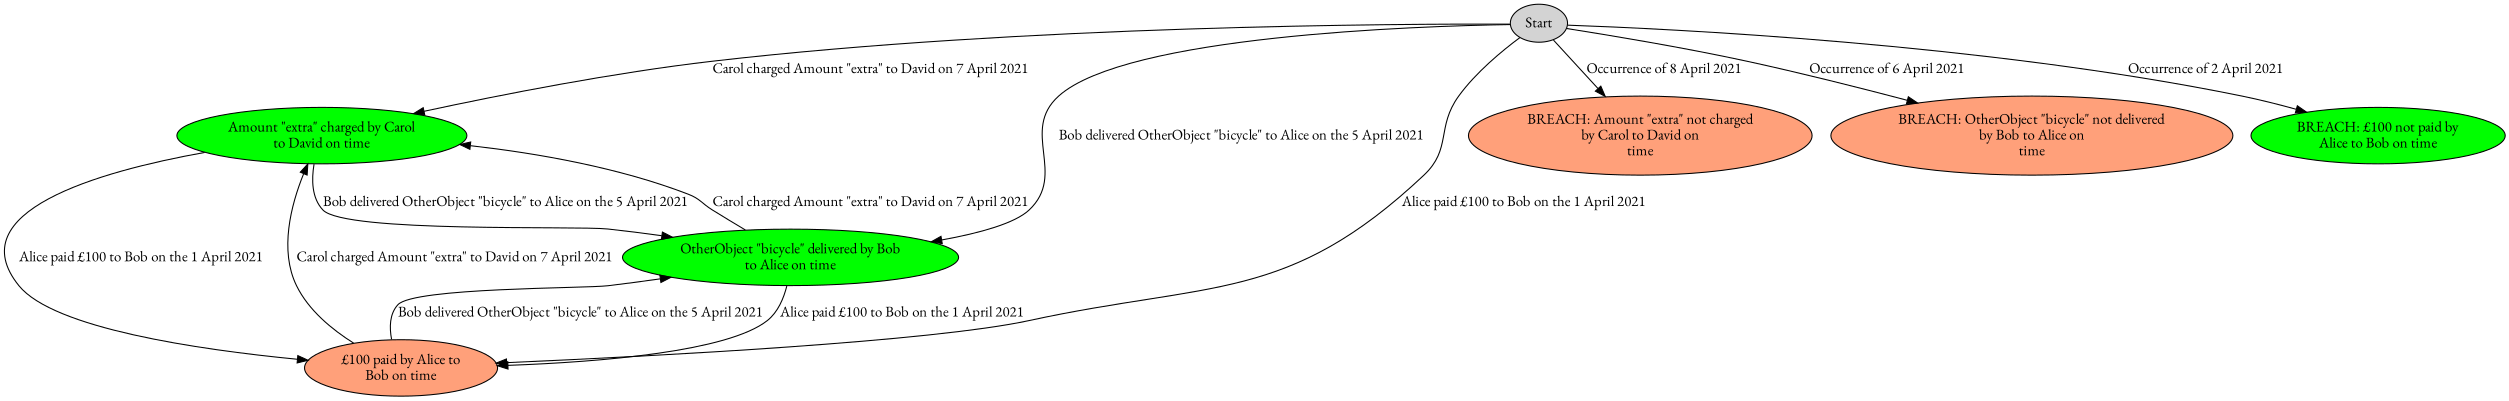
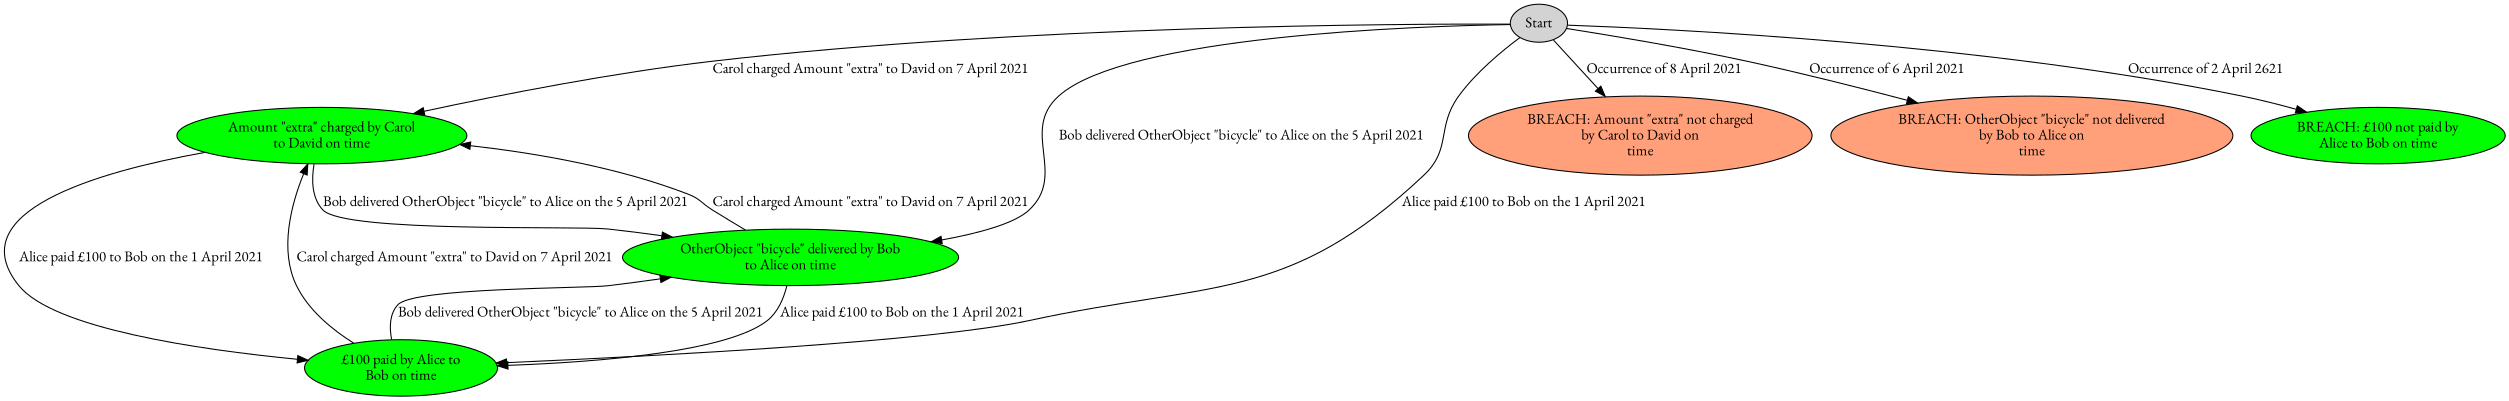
(2206, 69) -> (2206, 69)
(401, 368) -> (401, 368)
